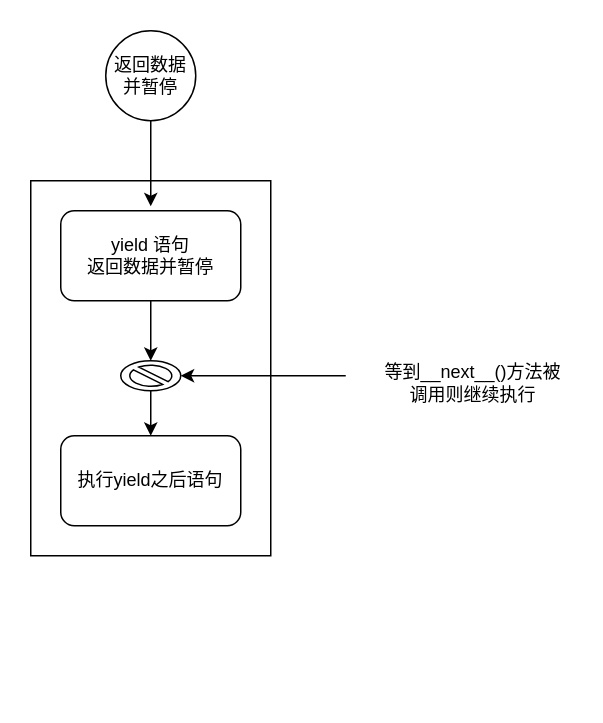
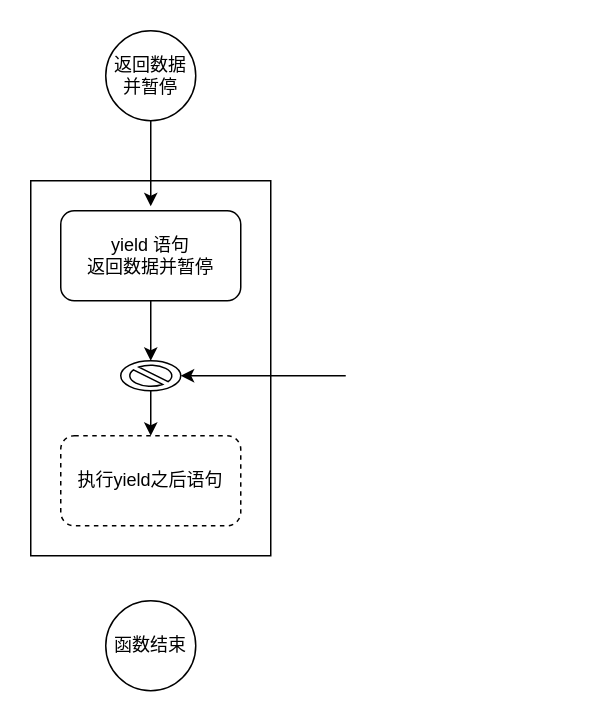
(473, 383) -> none
(151, 481) -> (151, 481)
none -> (151, 646)
